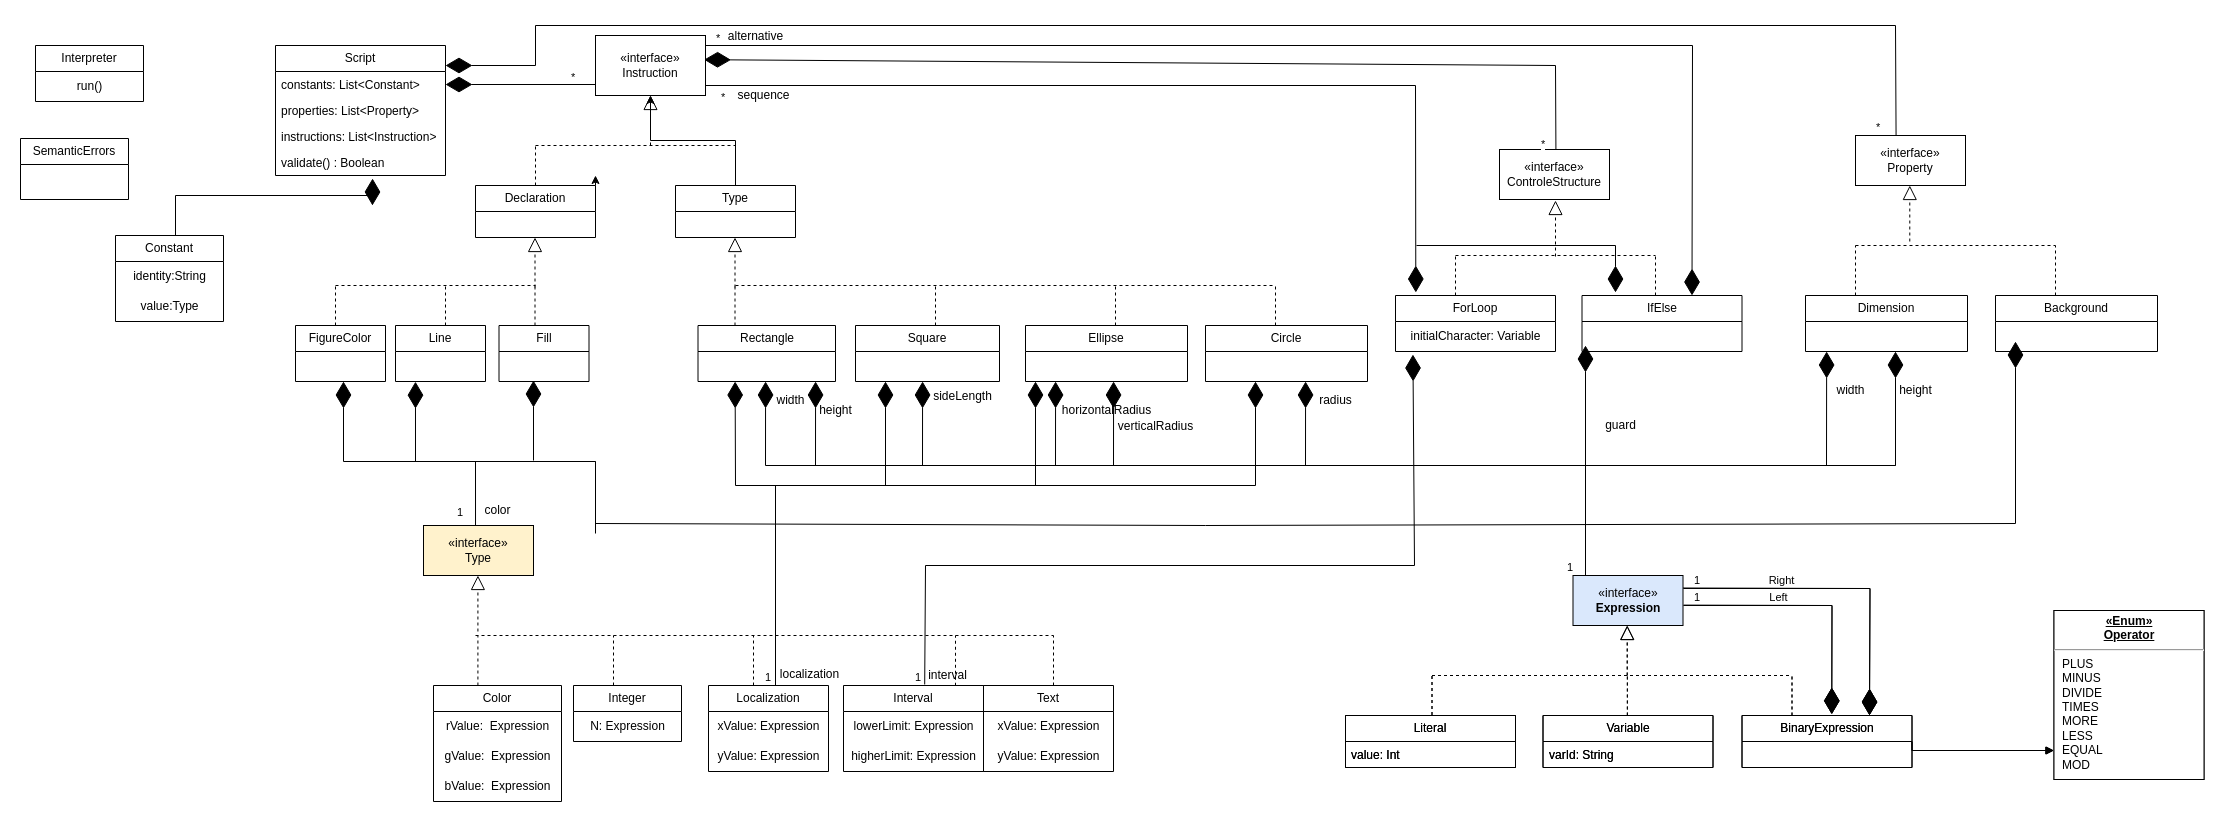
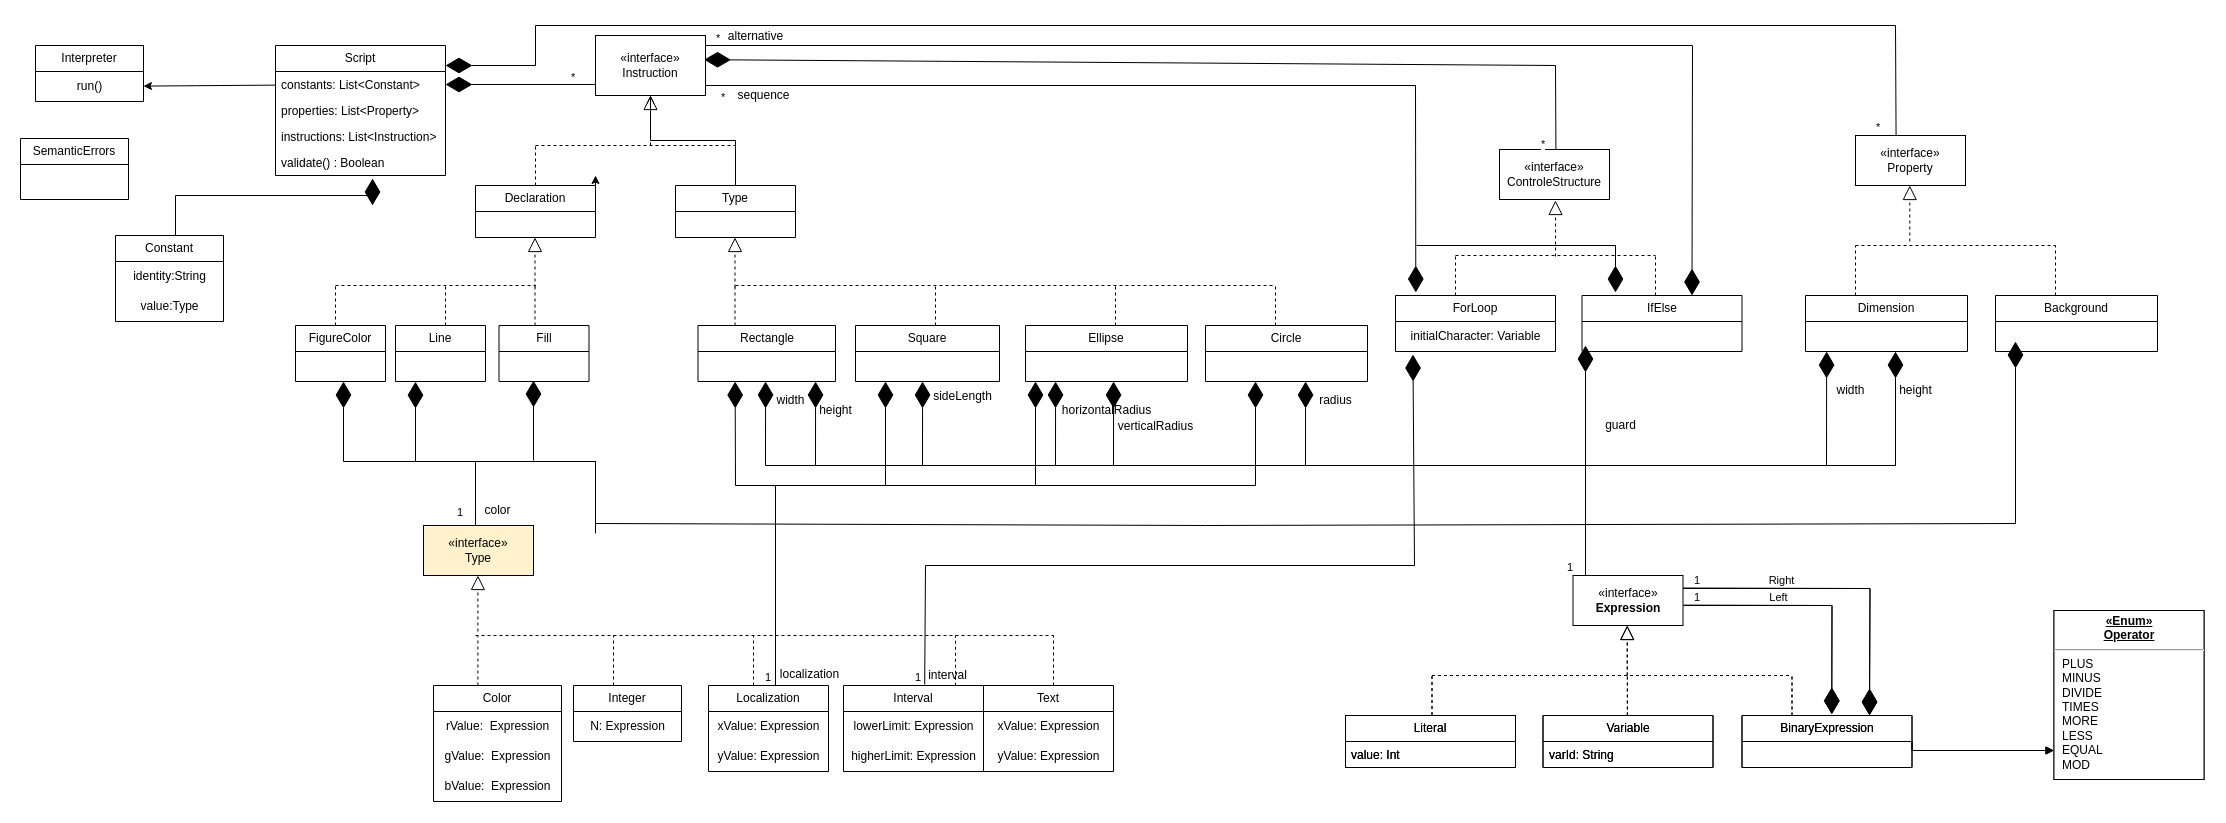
none -> (213, 86)
(651, 103) -> (651, 101)
(1628, 601) -> (1628, 601)
